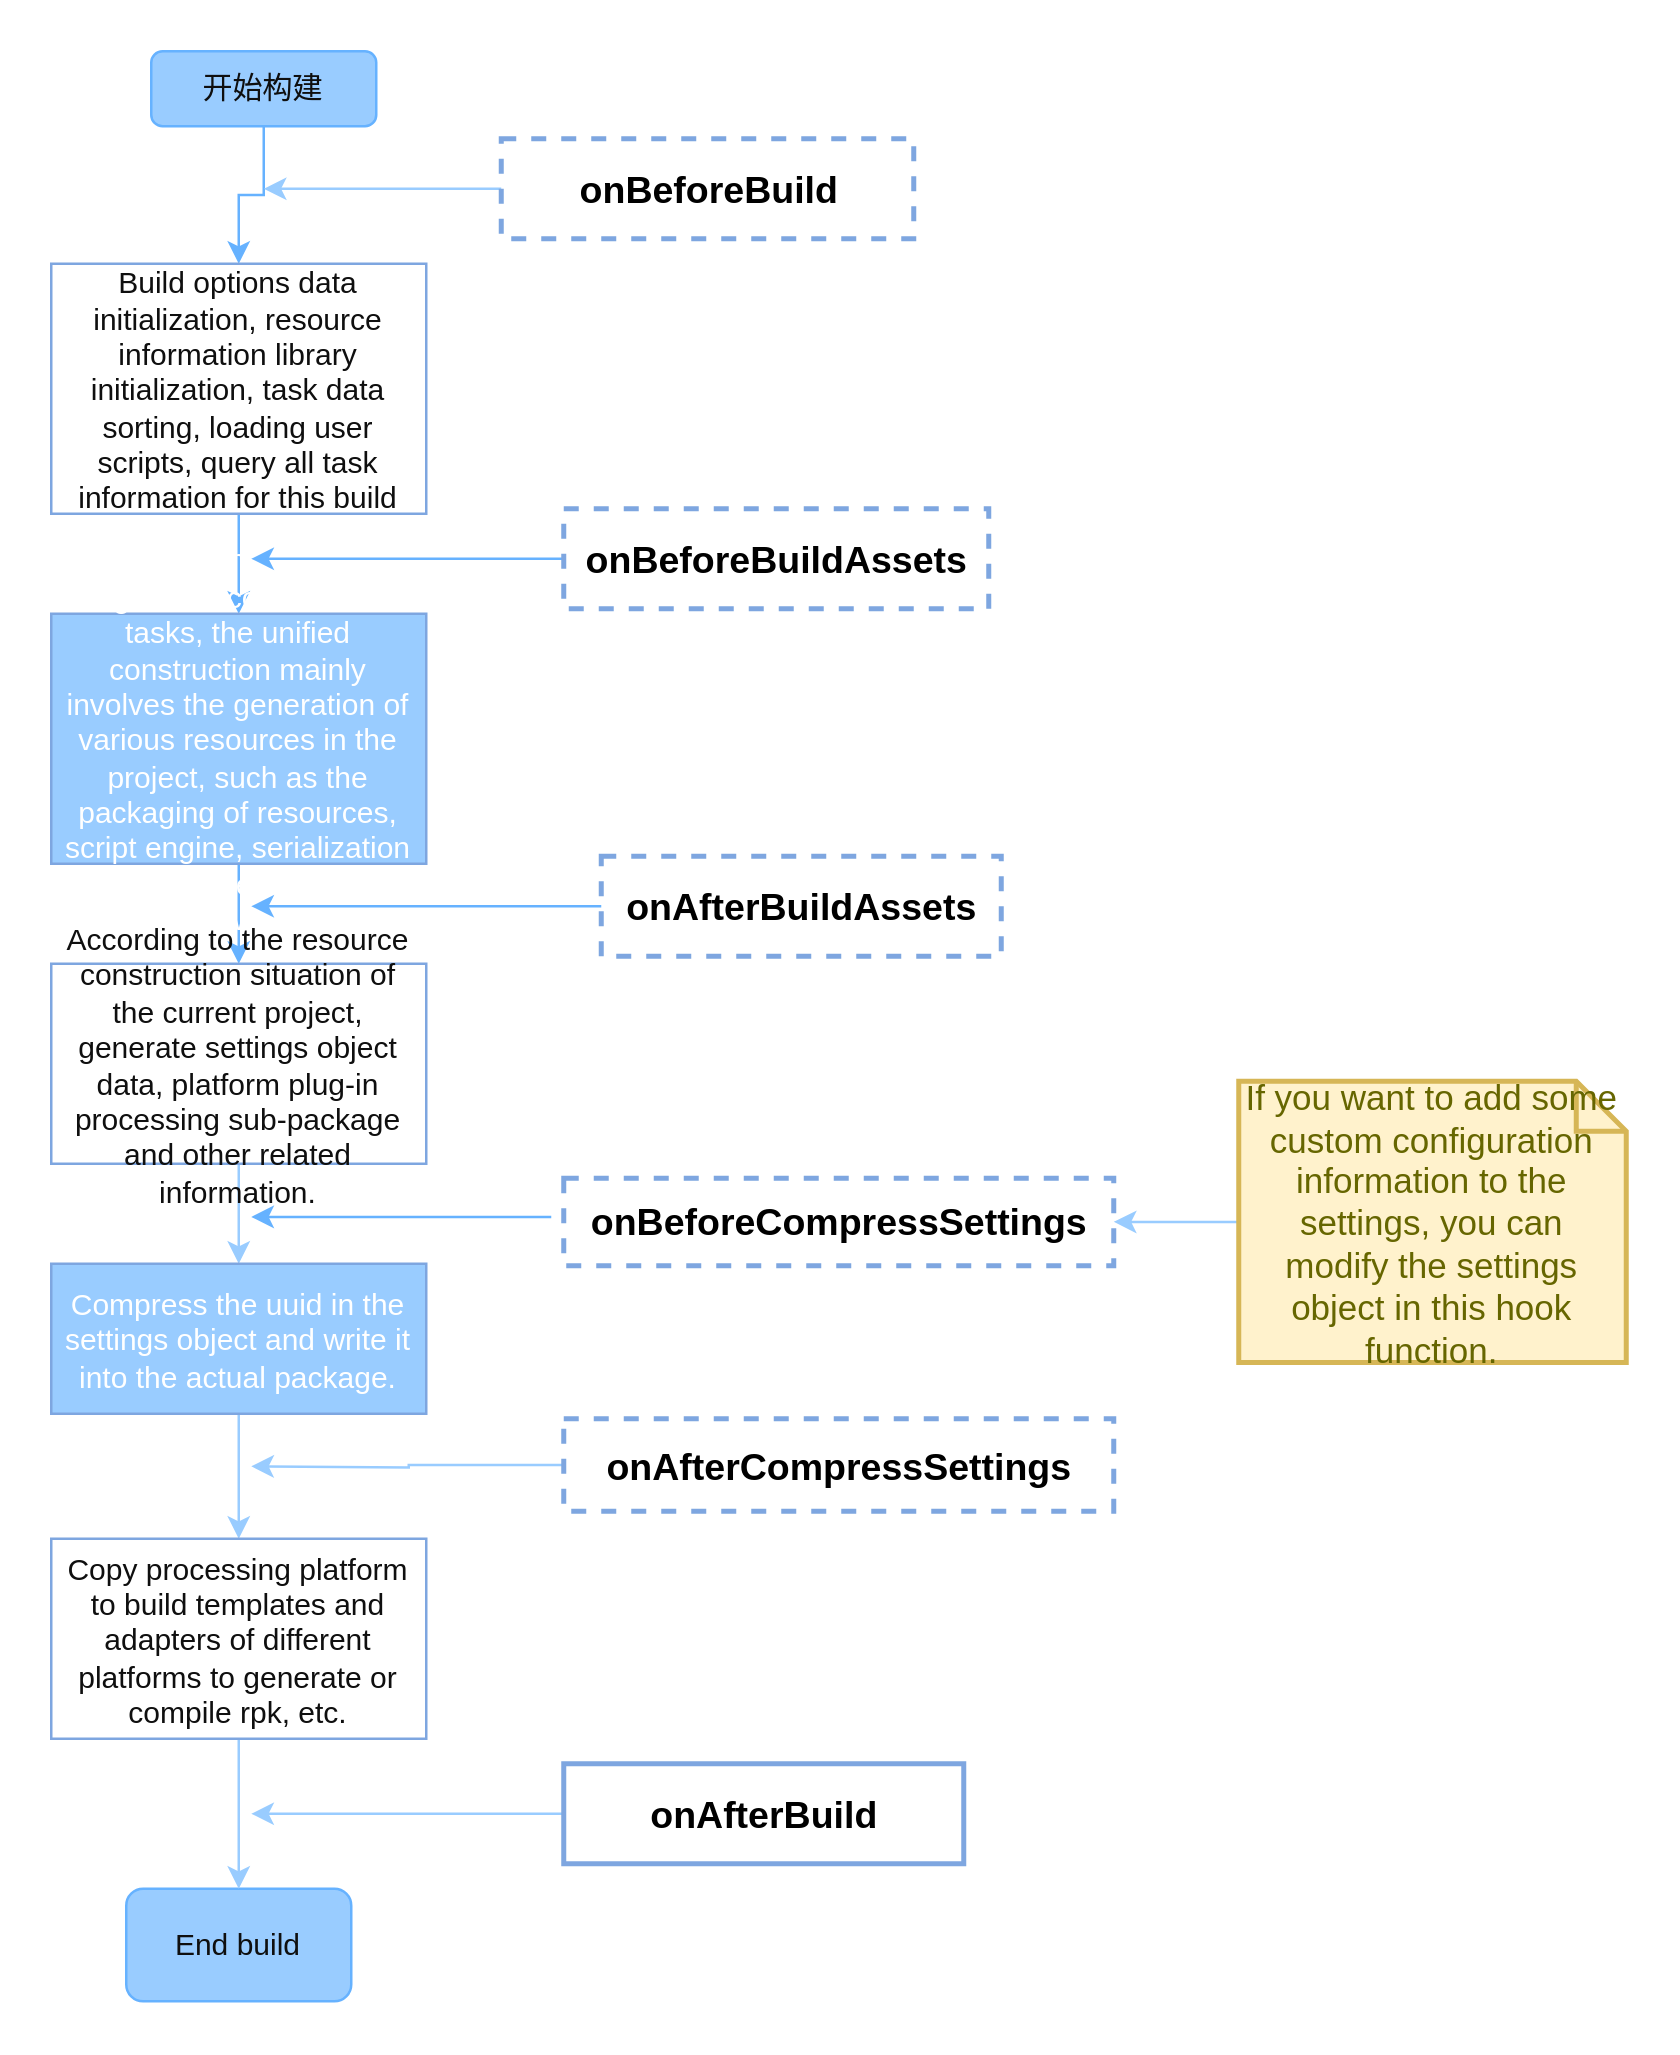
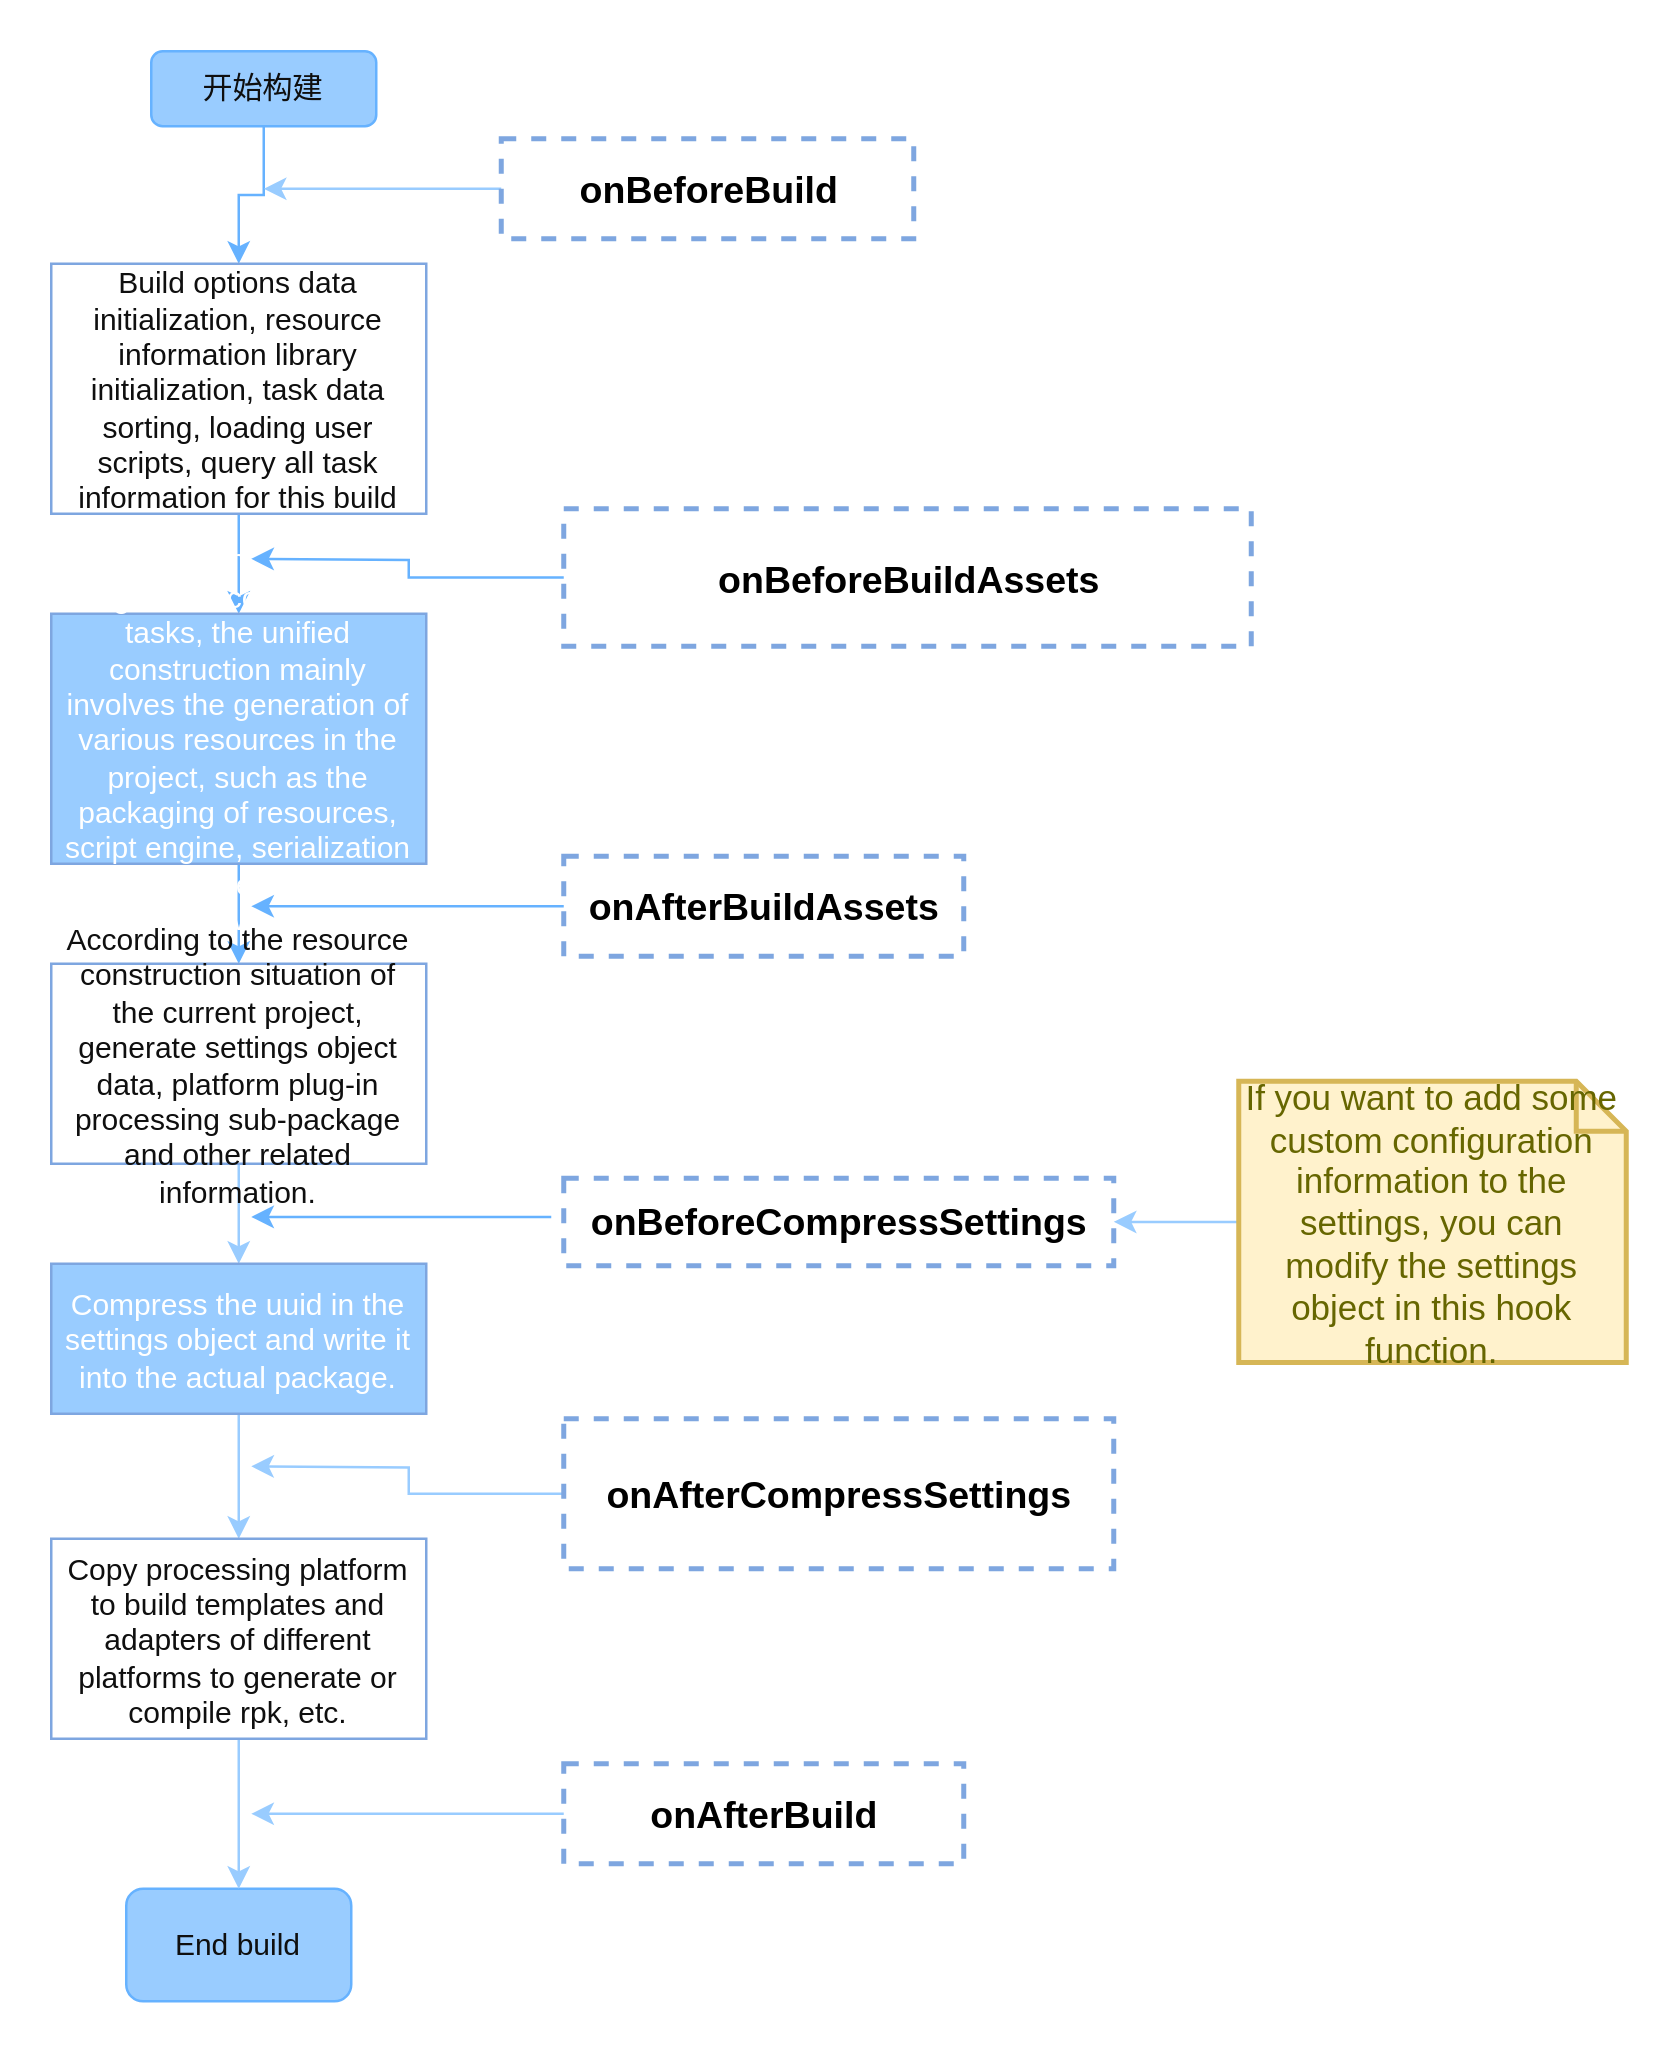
(776, 559) -> (908, 578)
(801, 906) -> (764, 906)
(839, 1465) -> (839, 1494)
(764, 1814) -> (764, 1814)
